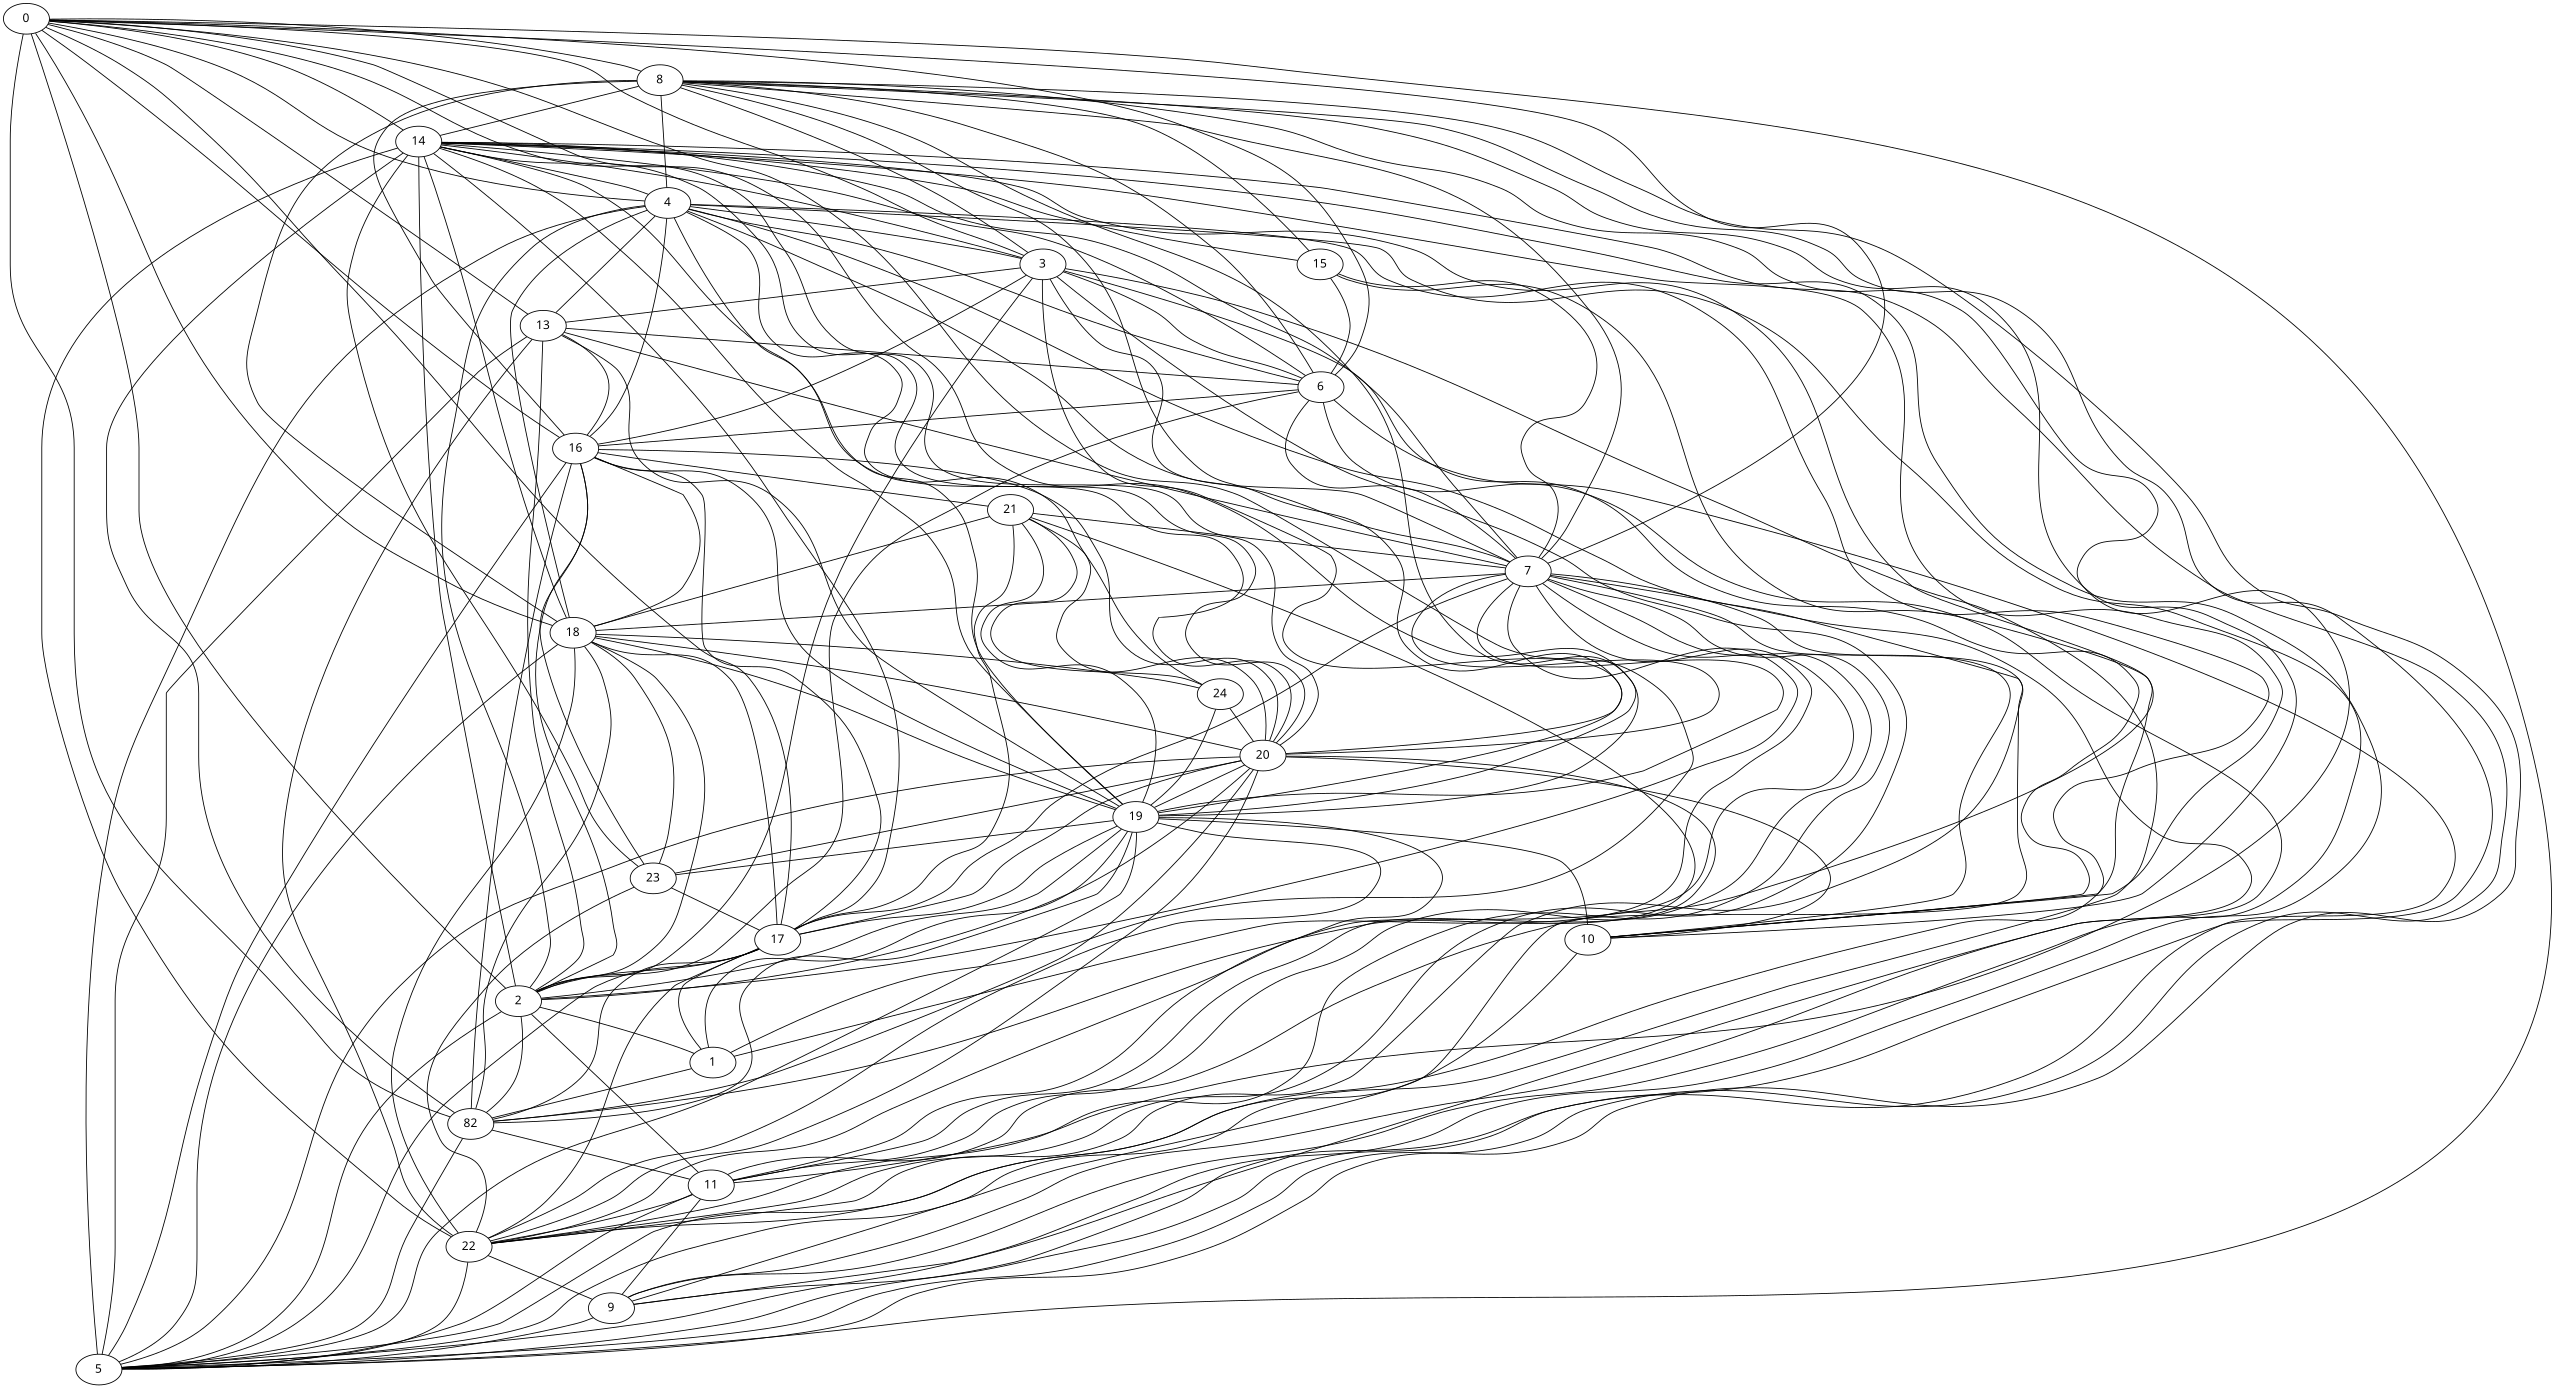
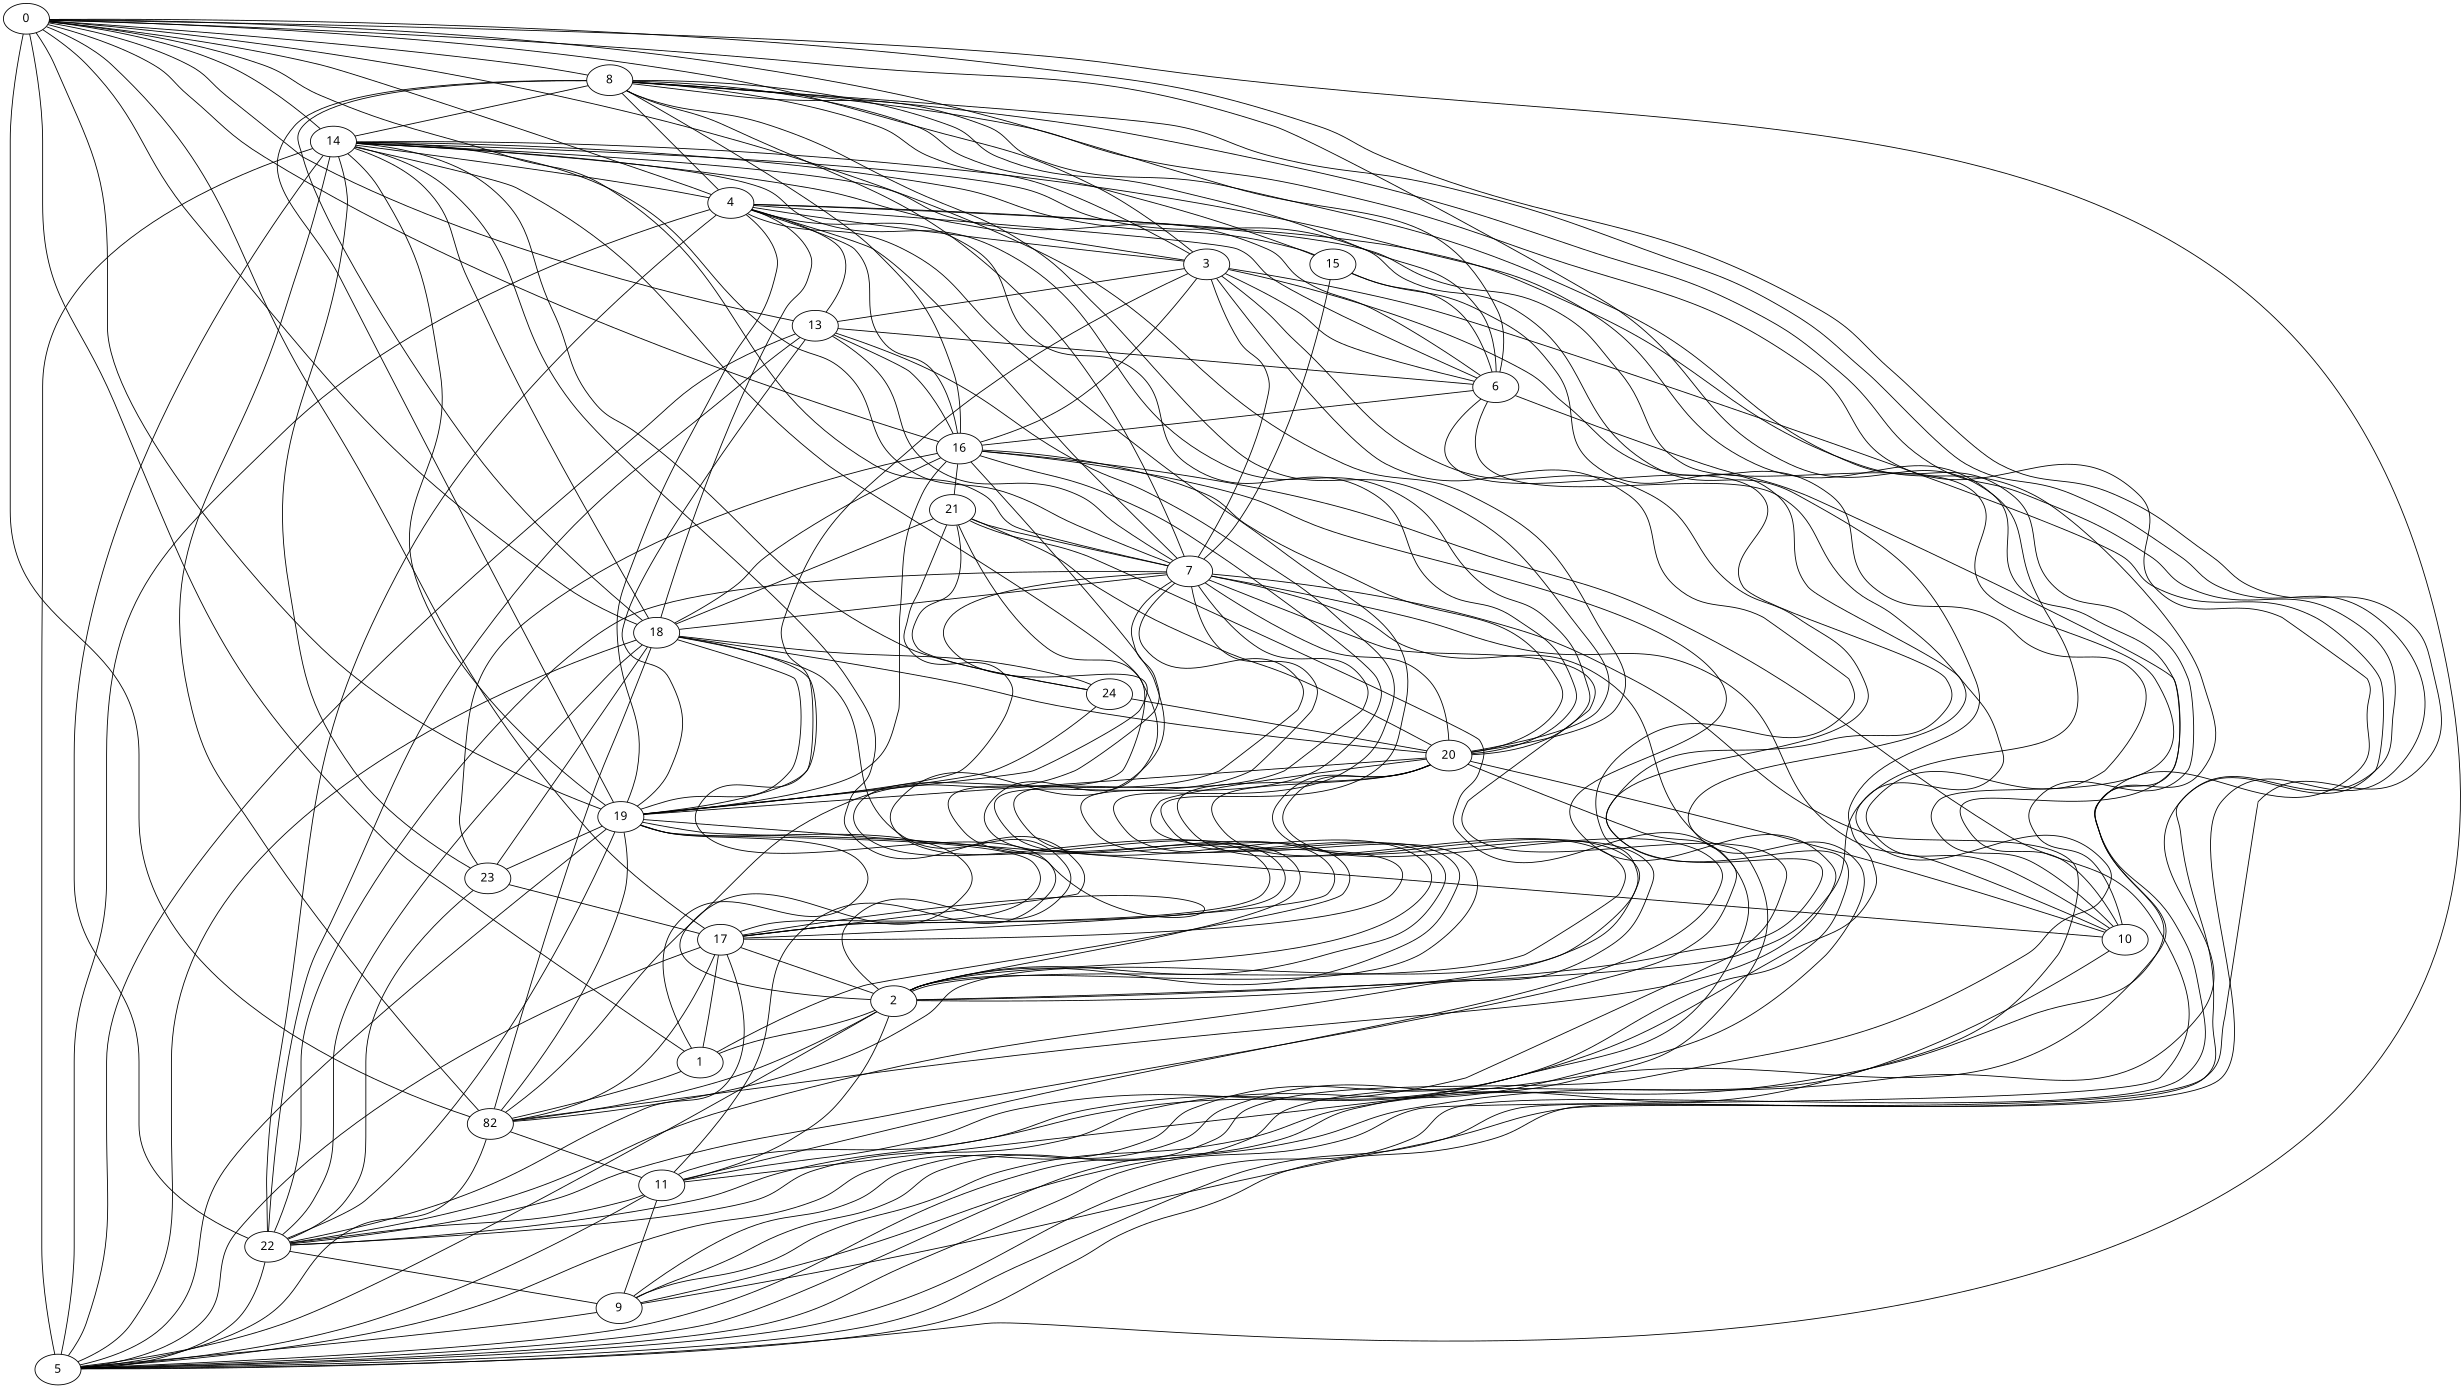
(1367, 486) -> none
(2293, 646) -> (2267, 592)
(958, 817) -> none
